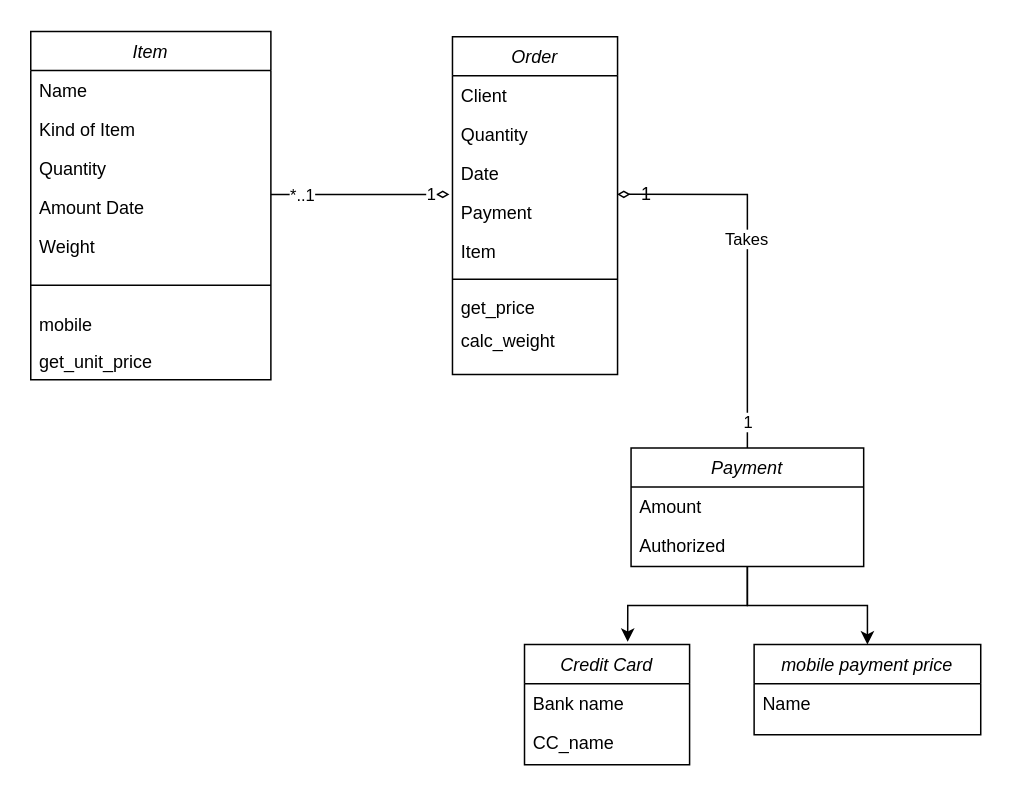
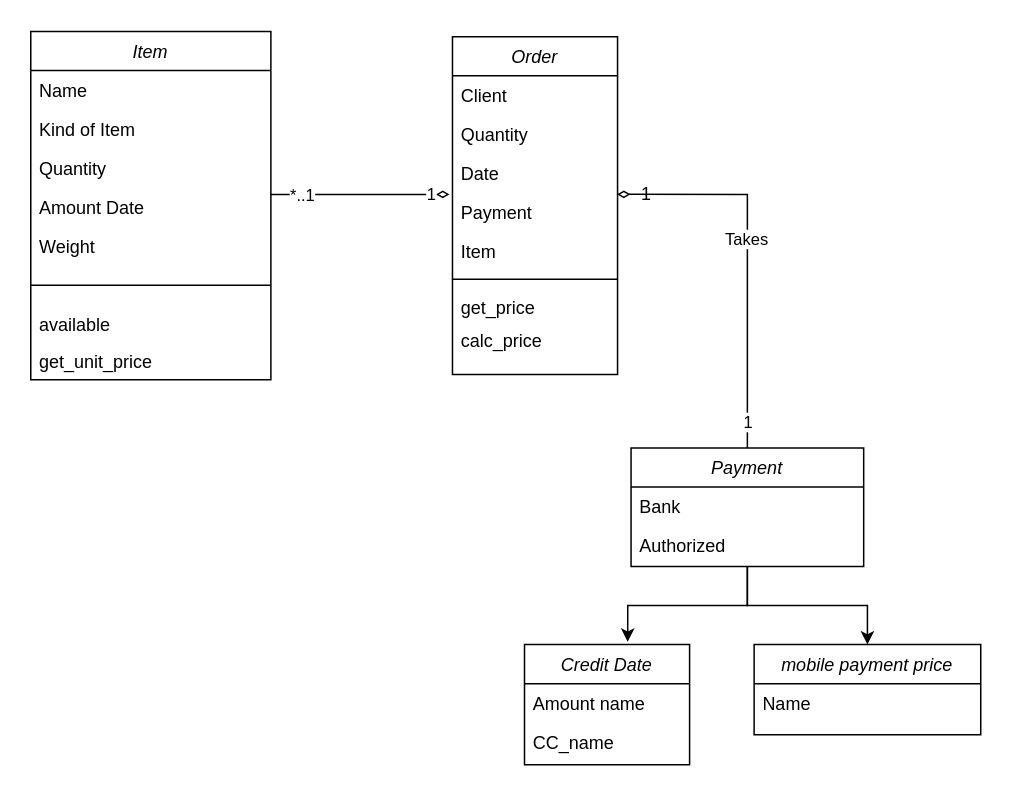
(65, 325) -> (77, 325)
(511, 341) -> (506, 341)
(669, 507) -> (659, 507)
(606, 665) -> (606, 665)
(576, 704) -> (586, 704)
